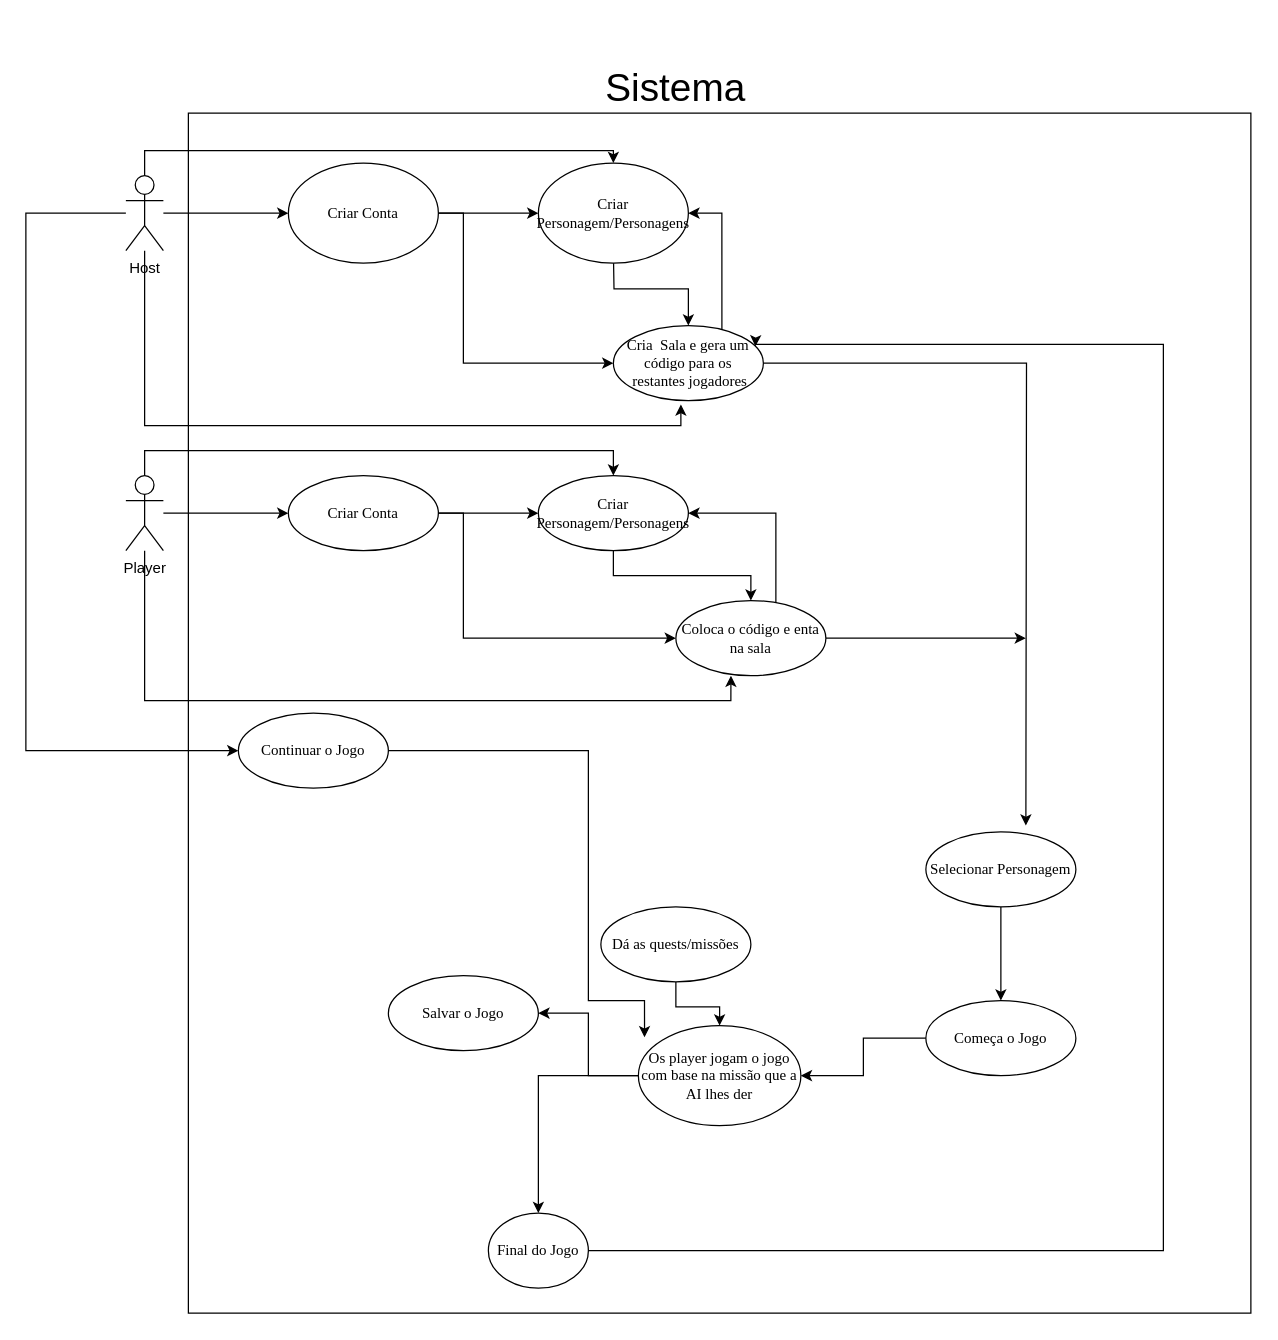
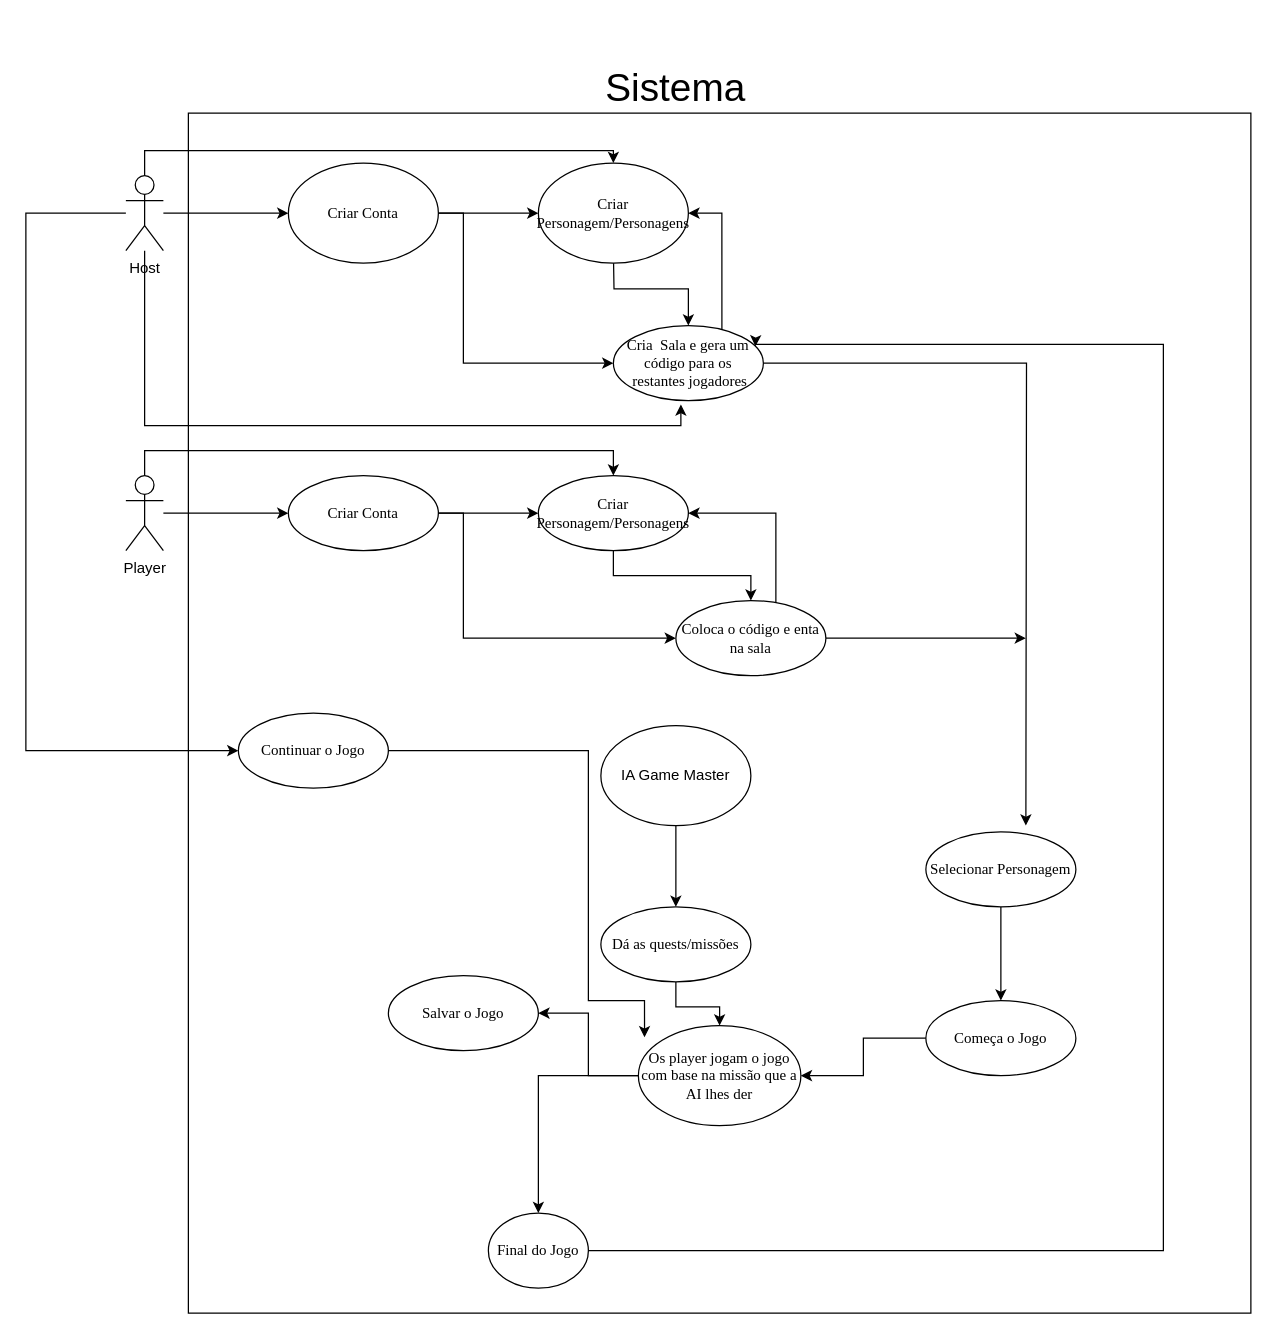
(370, 701) -> none
none -> (676, 776)
none -> (676, 862)
